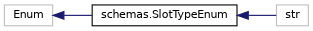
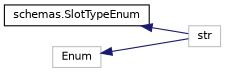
(78, 15) -> (150, 45)
